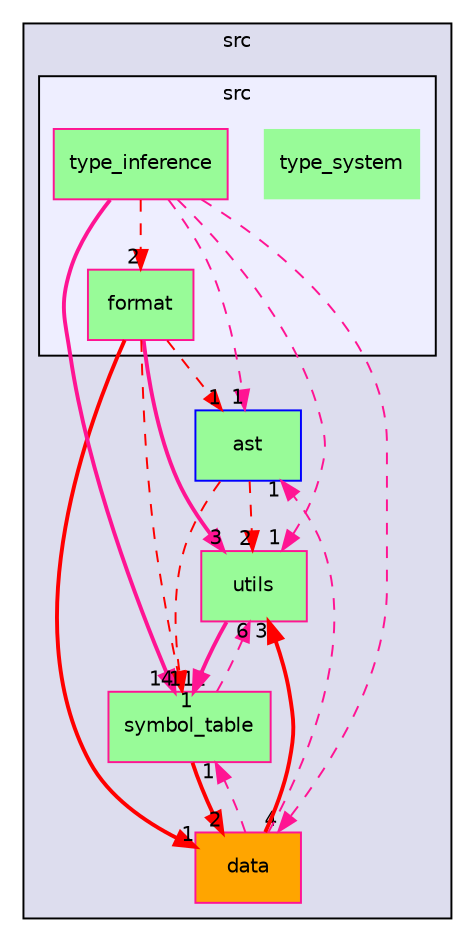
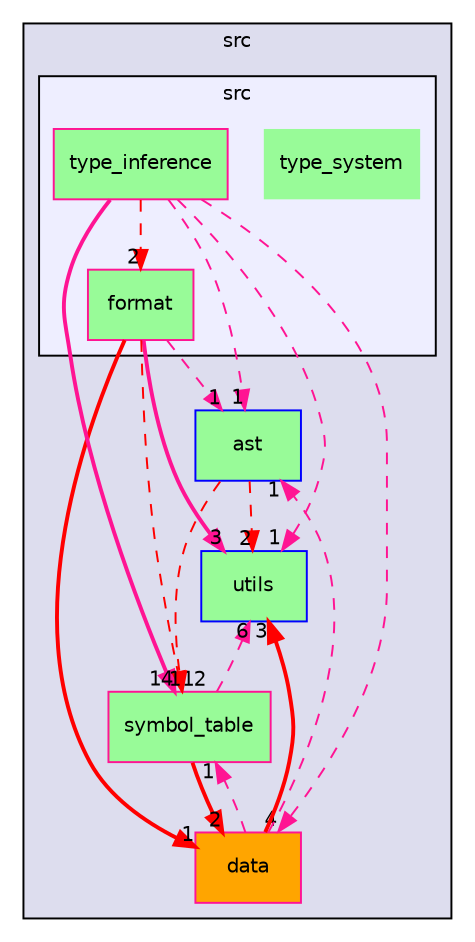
(188, 368) -> (188, 368)
(254, 586) -> (254, 586)
(213, 647) -> none
